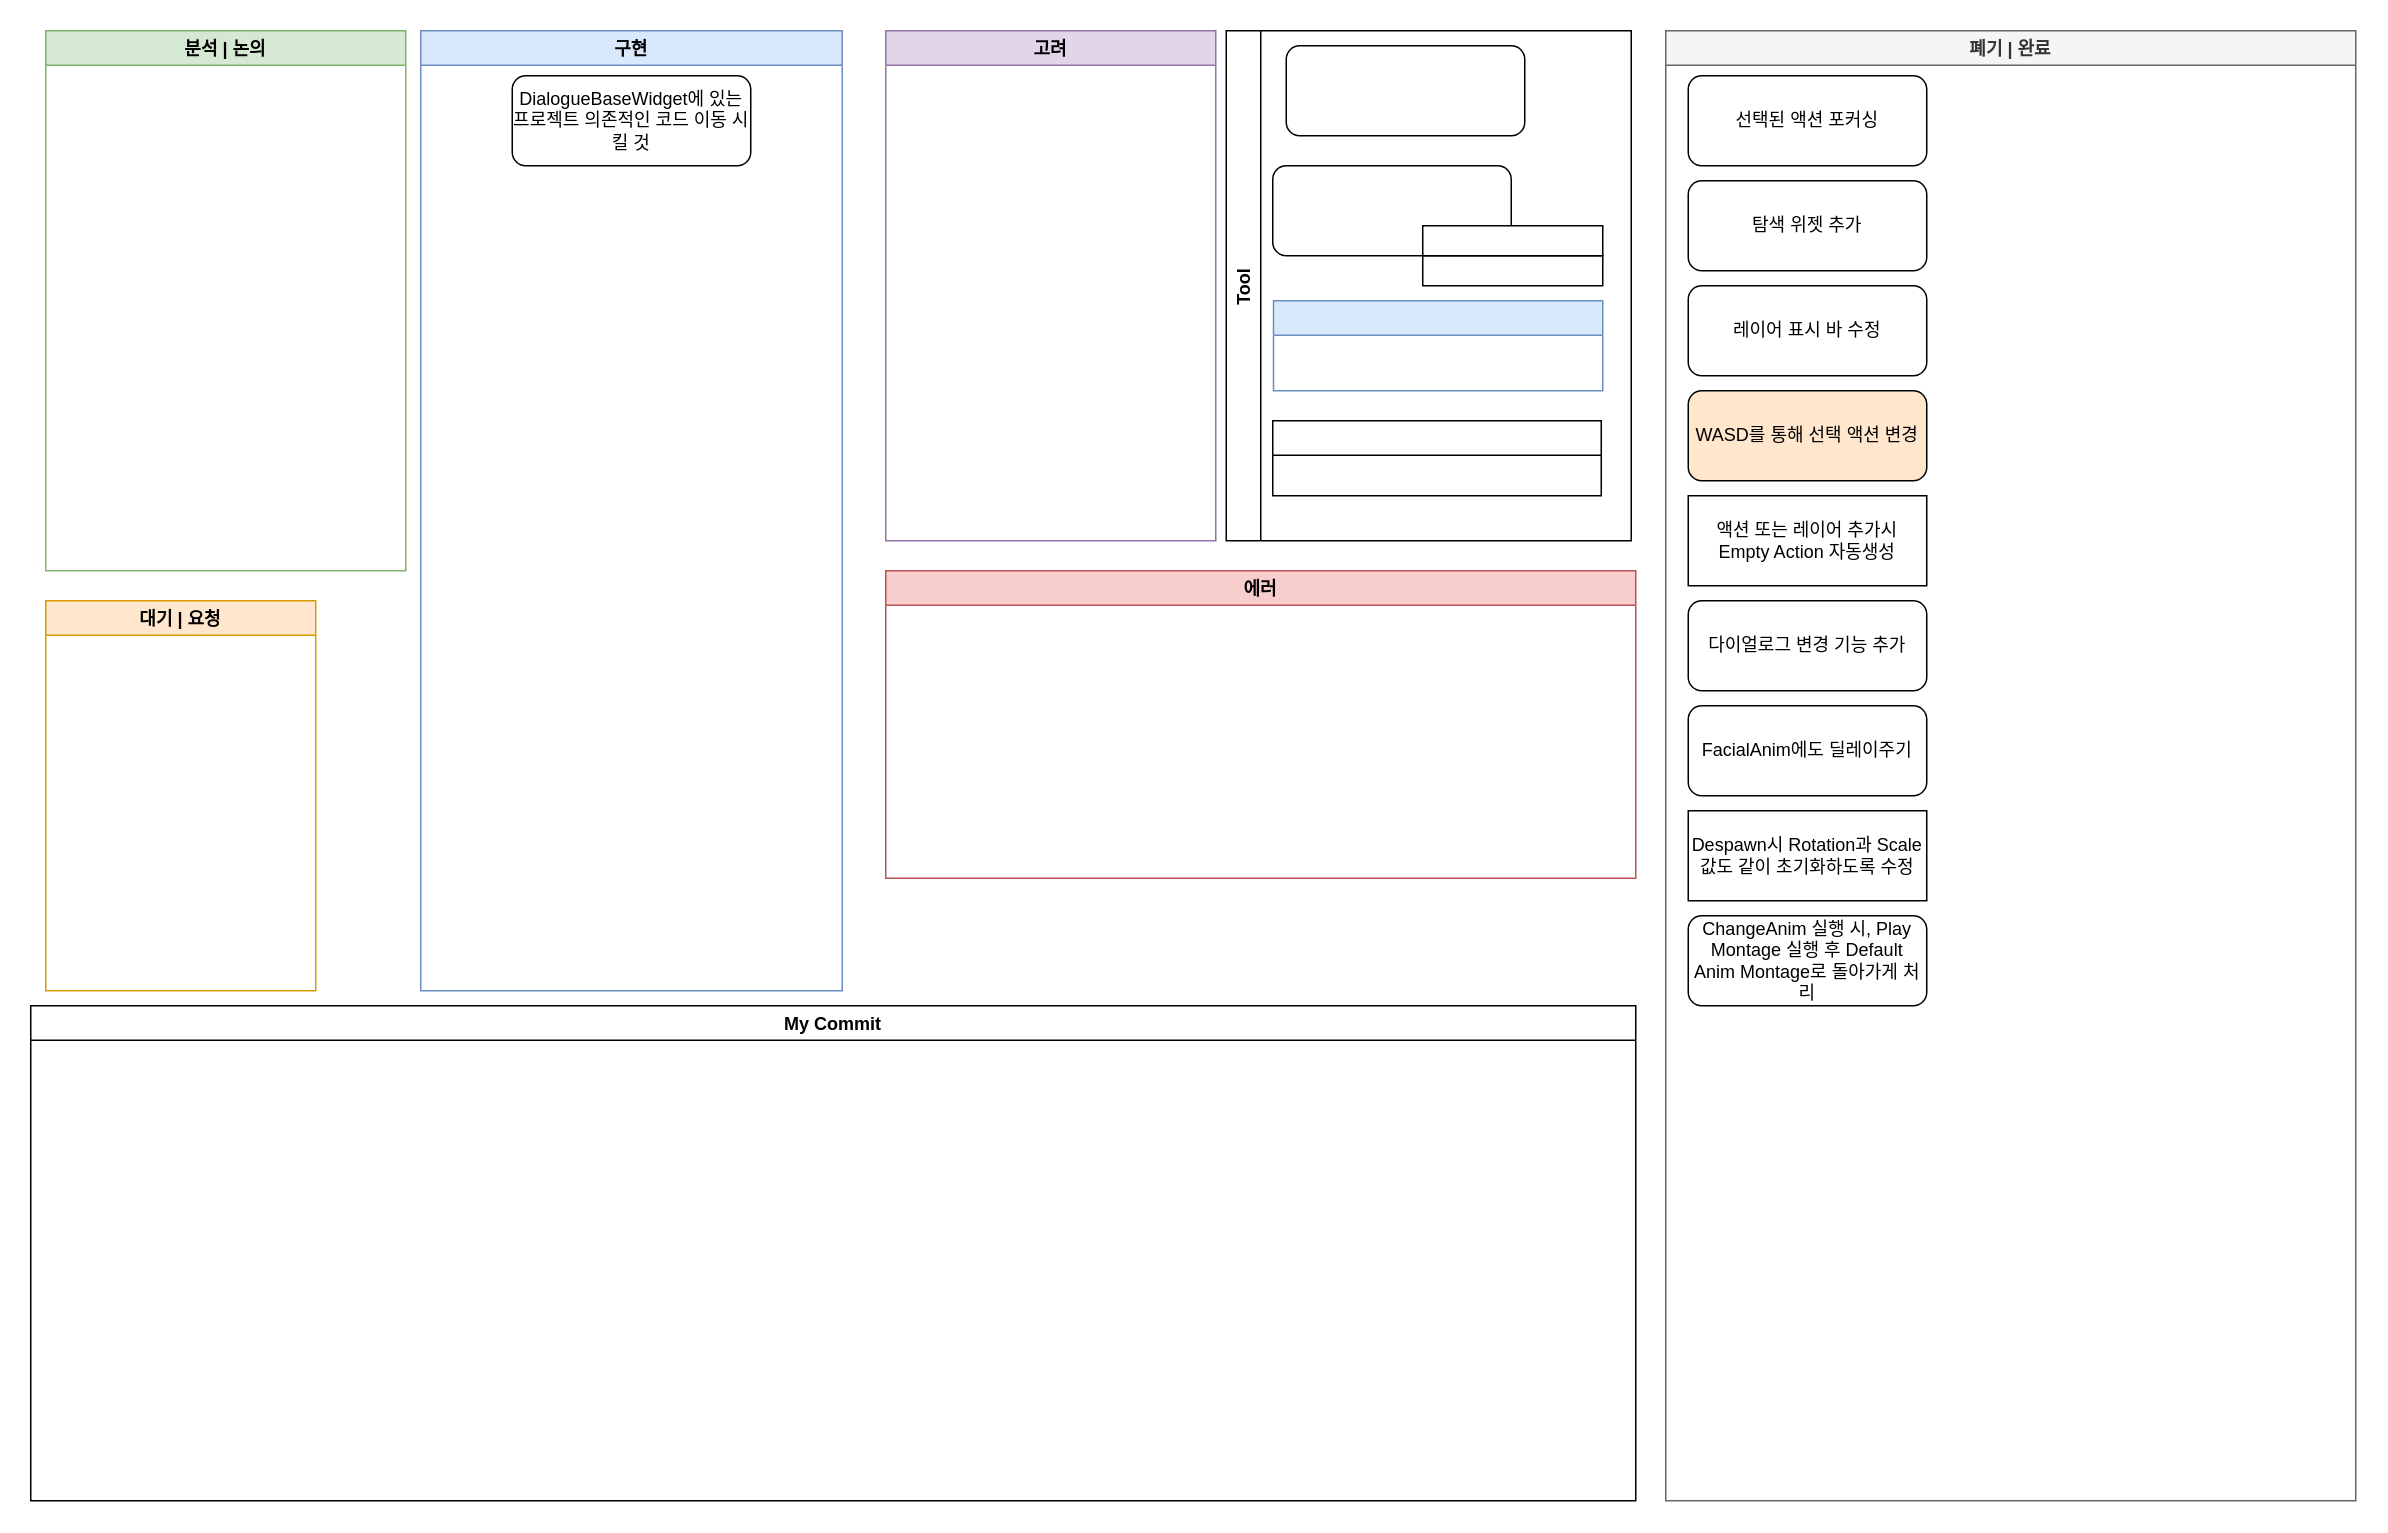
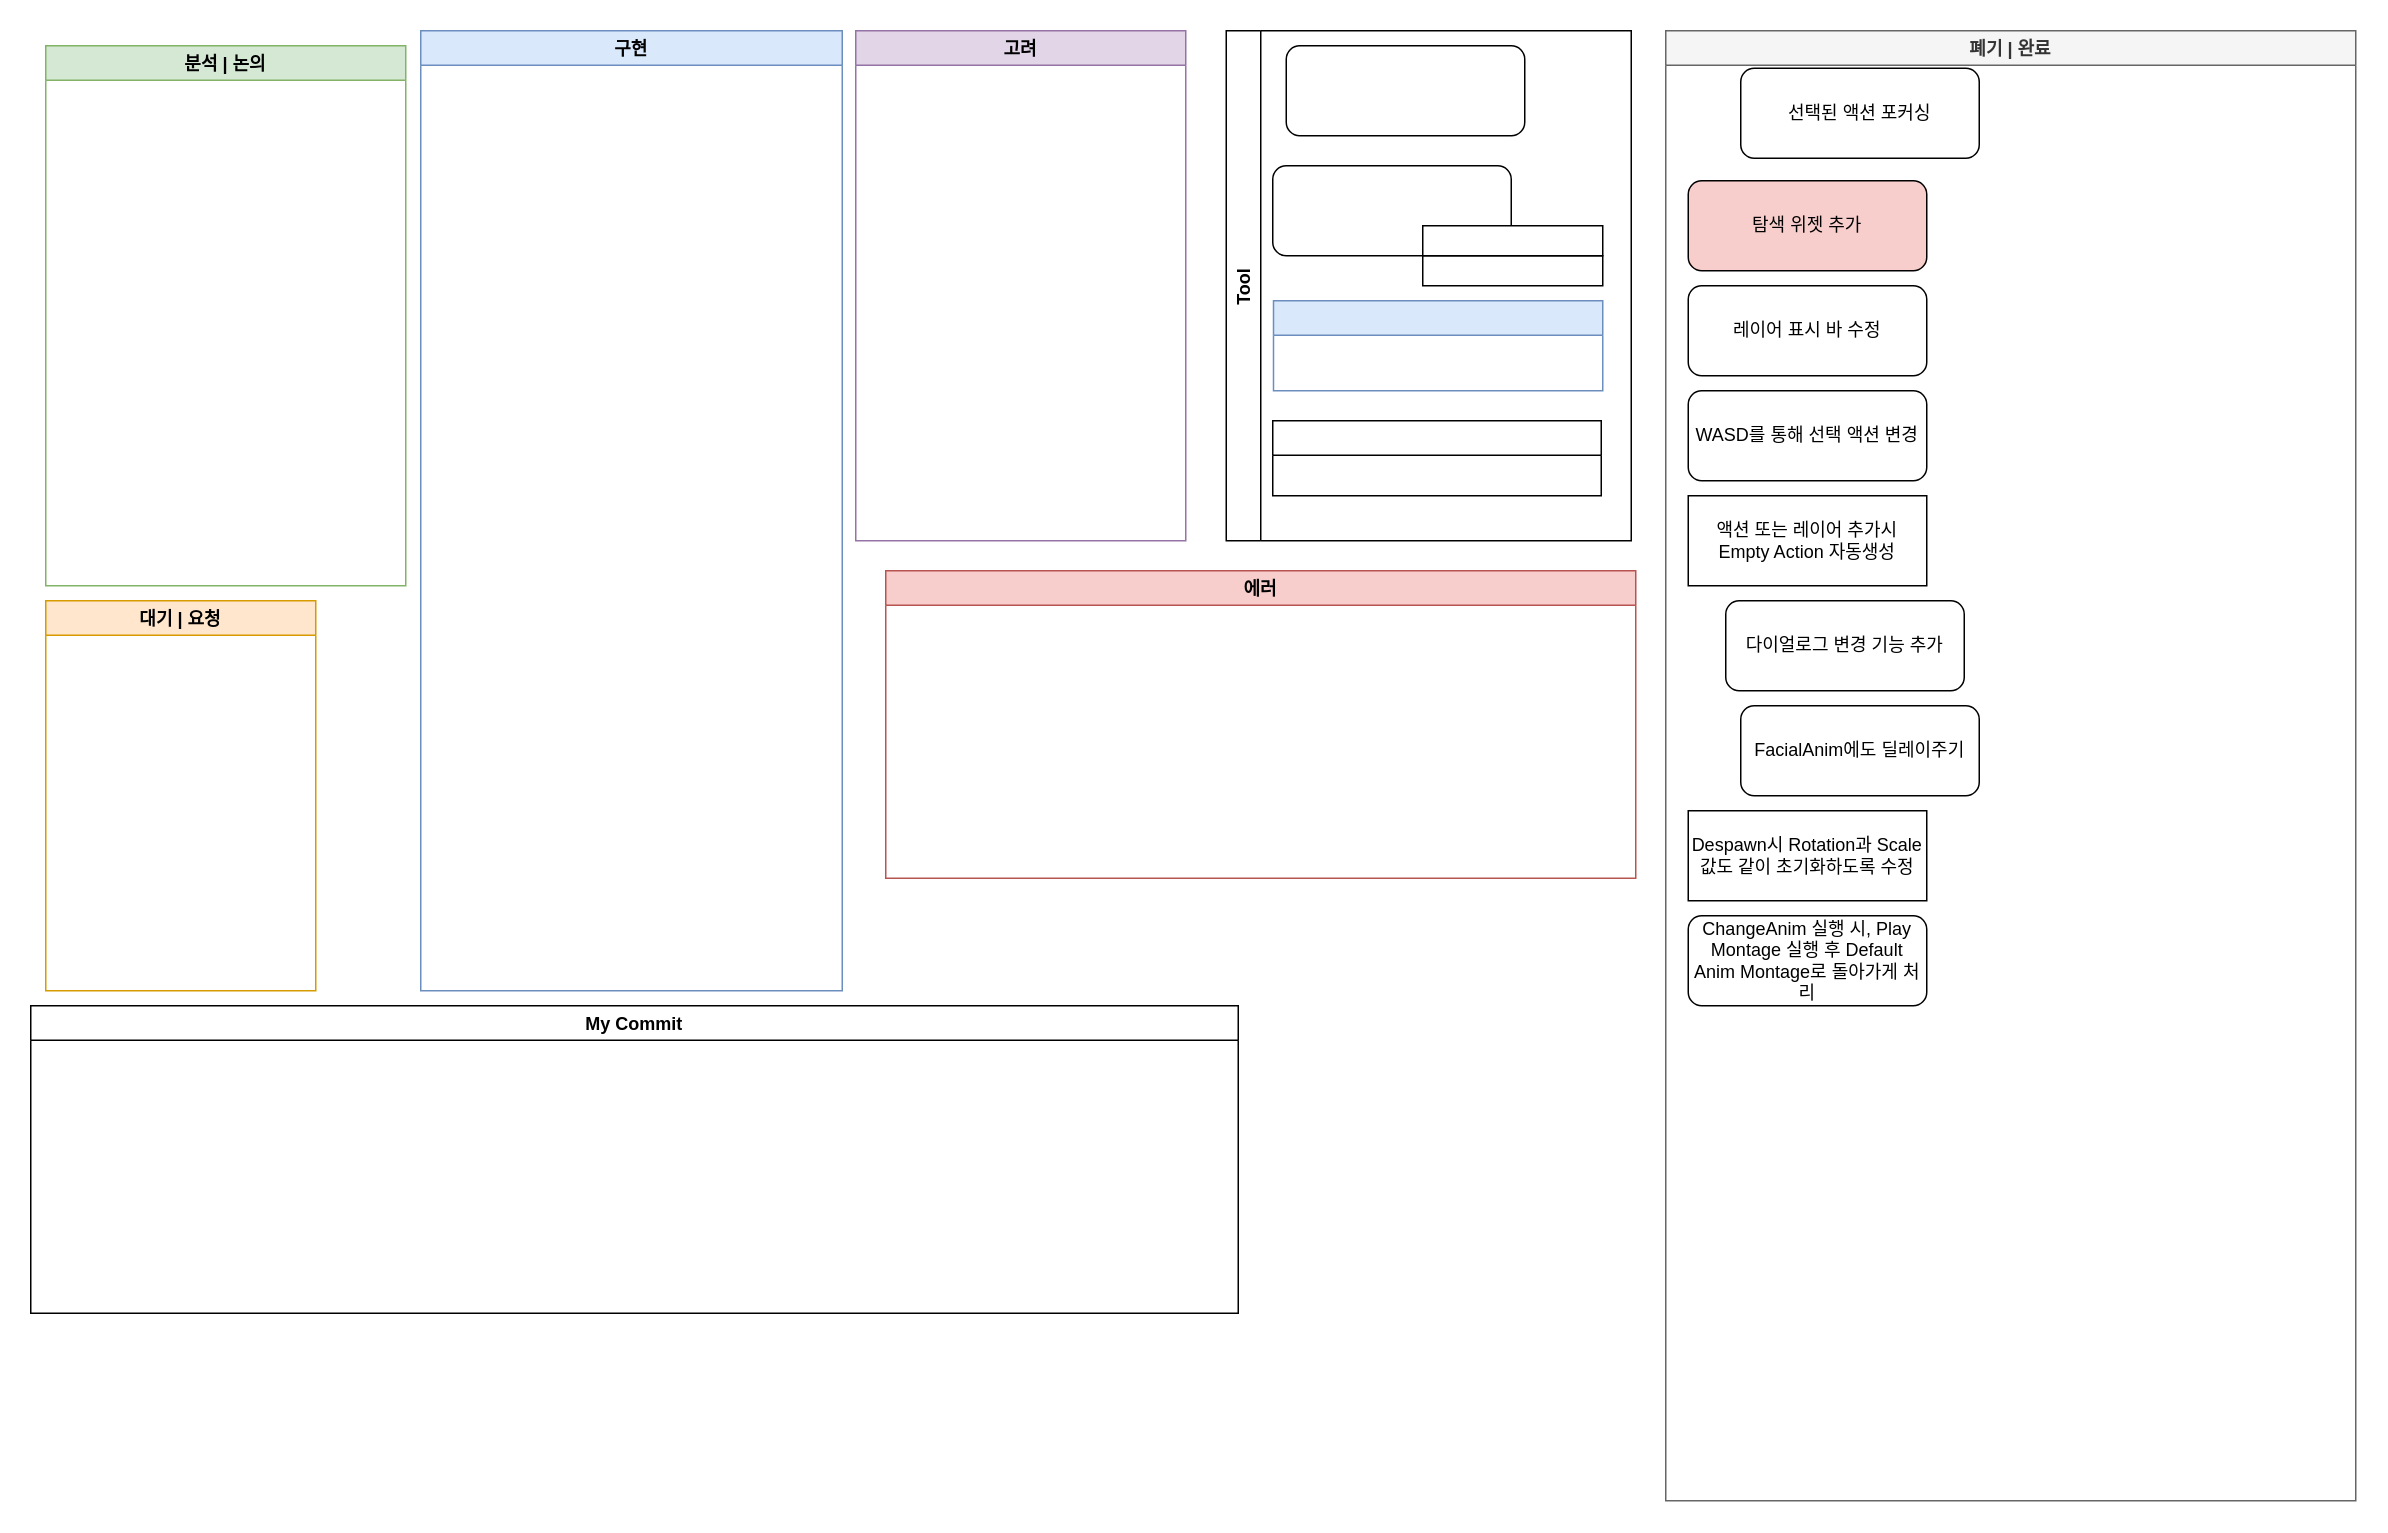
(632, 121) -> none
(1808, 121) -> (1860, 113)
(1808, 226) -> (1808, 226)
(1051, 286) -> (1021, 286)
(226, 301) -> (226, 316)
(1808, 436) -> (1808, 436)
(1808, 646) -> (1845, 646)
(1808, 751) -> (1860, 751)
(833, 1253) -> (635, 1160)
